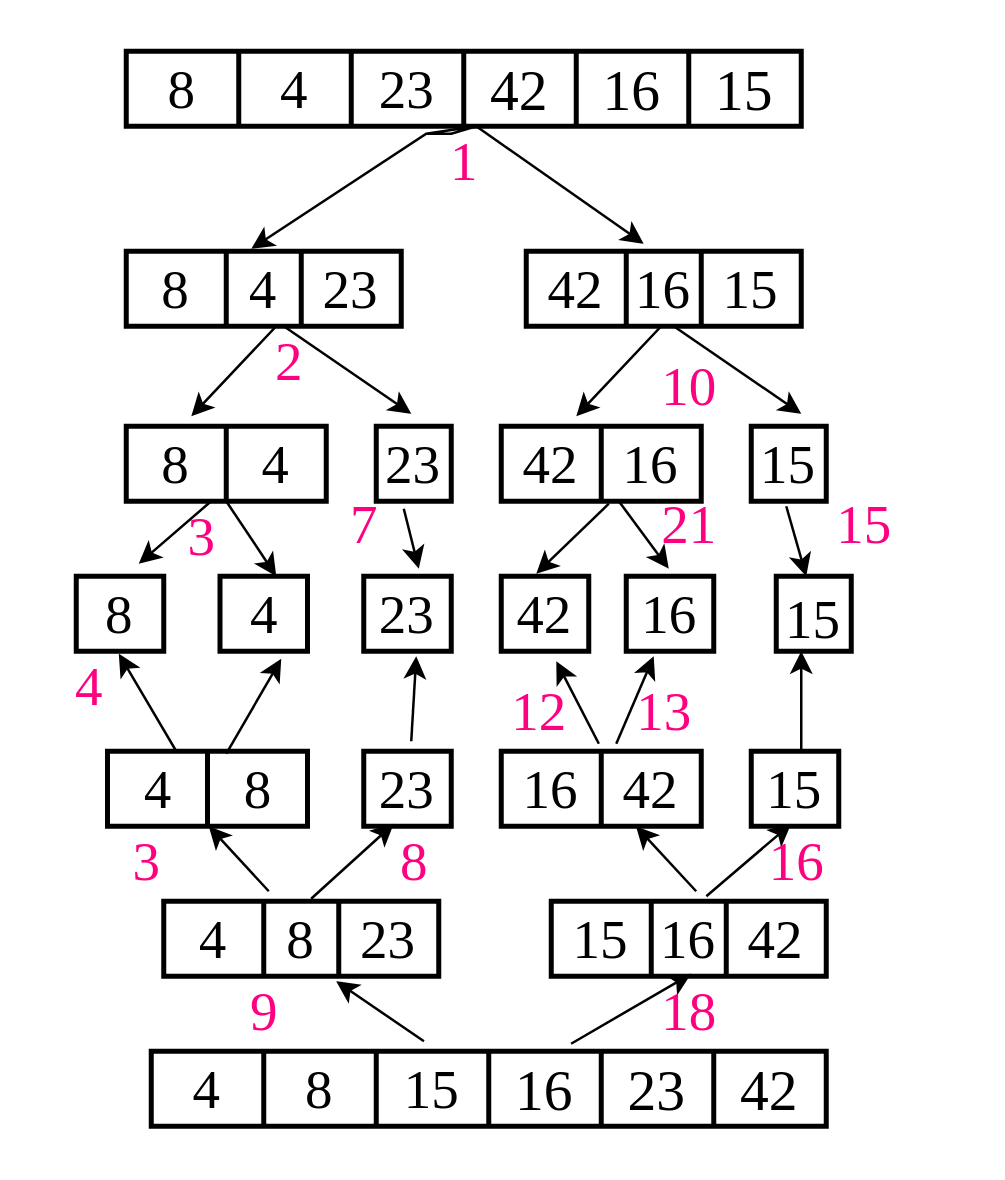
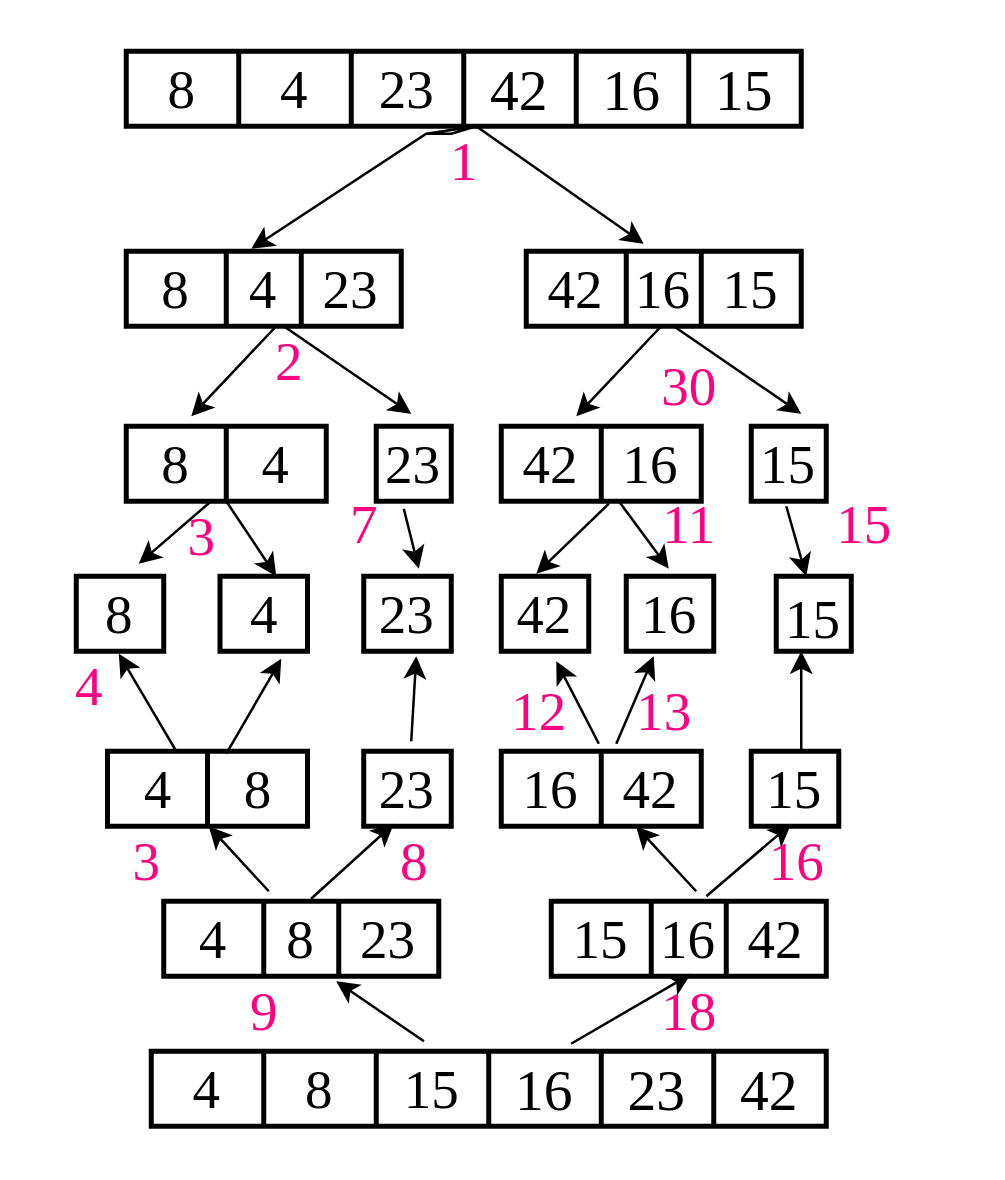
(690, 389) -> (690, 389)
(690, 526) -> (690, 526)
